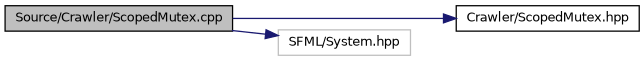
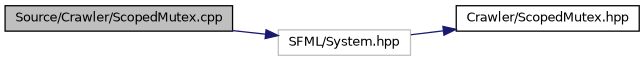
(338, 18) -> (427, 33)
